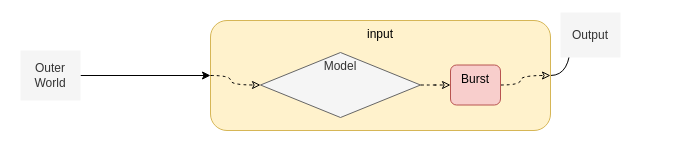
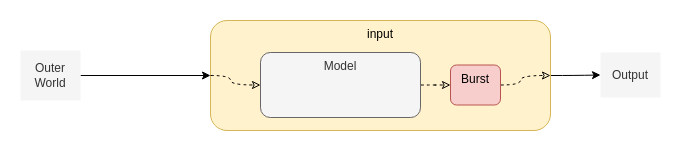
(591, 35) -> (631, 75)
(341, 85) -> (341, 85)
